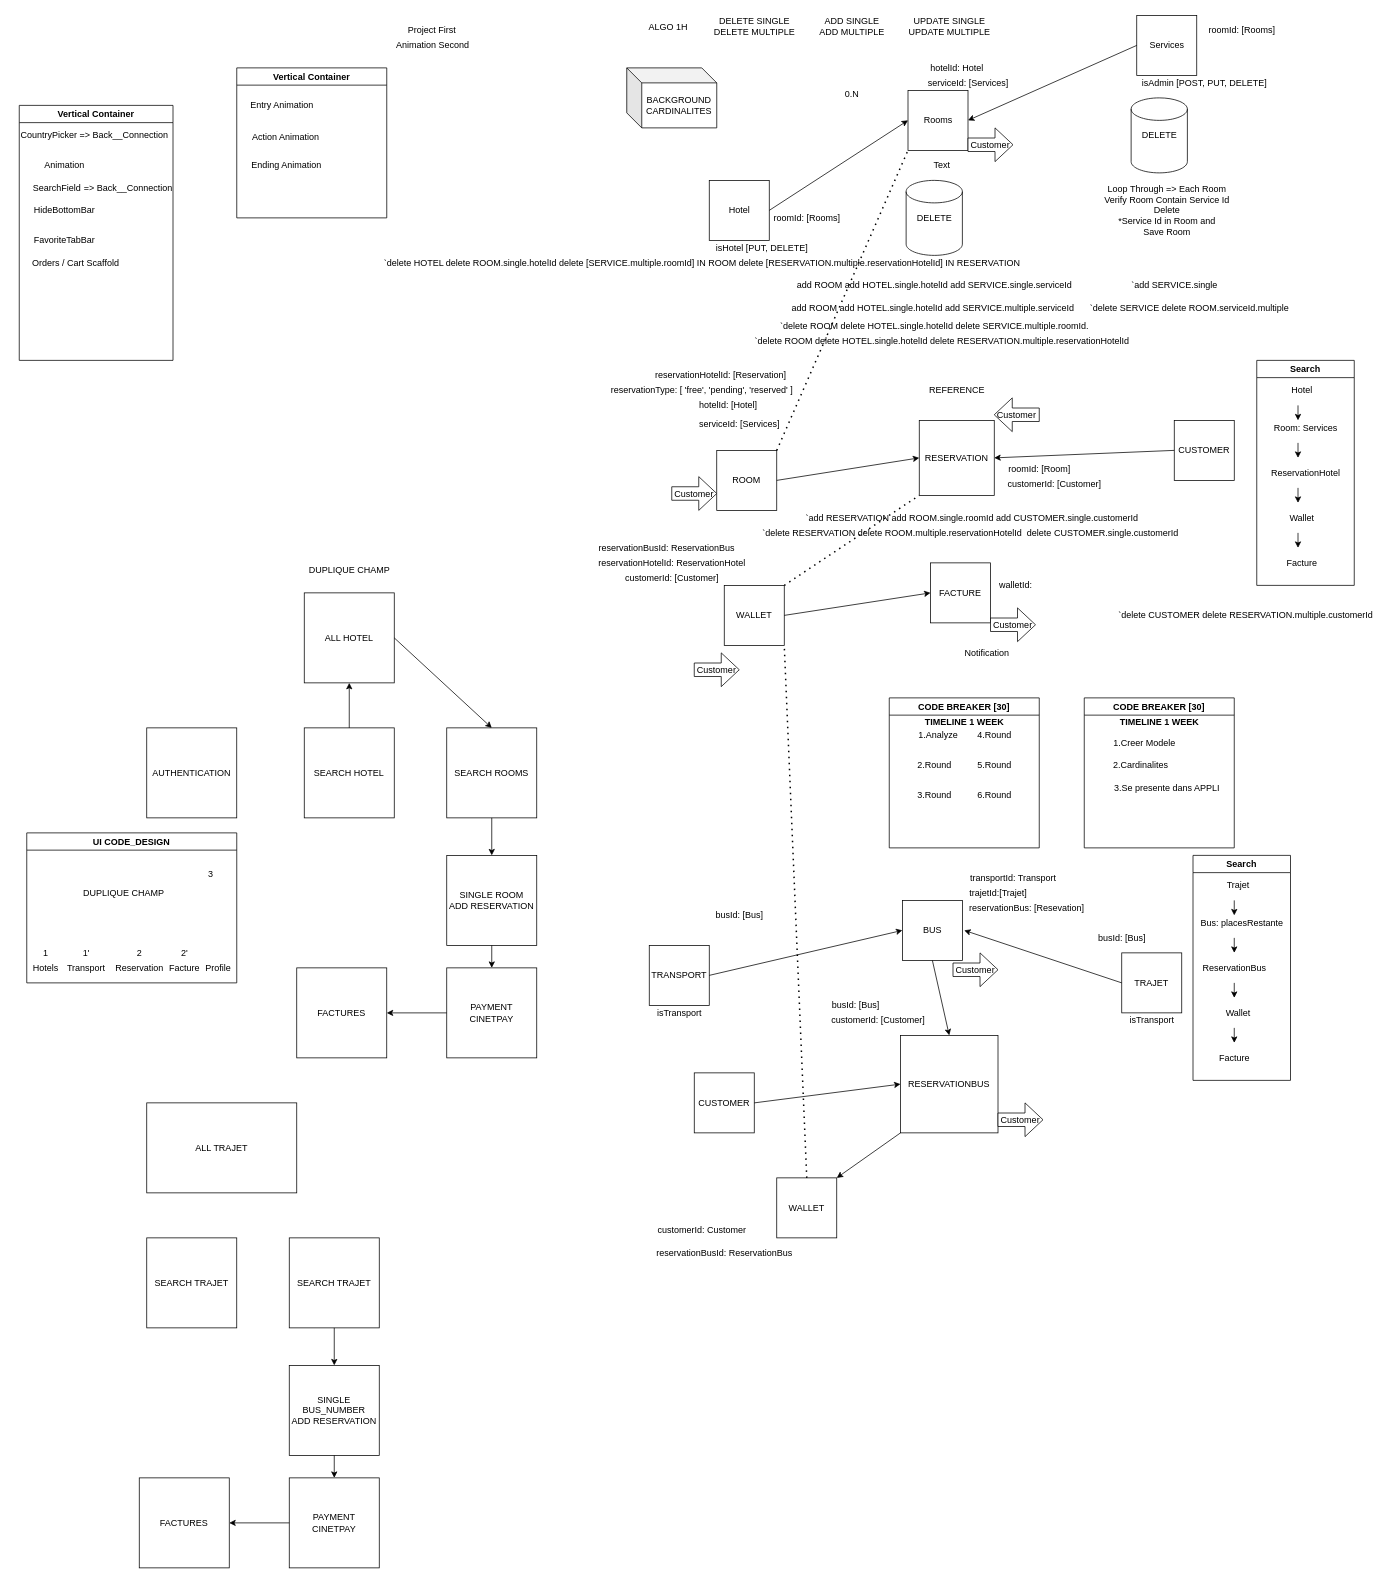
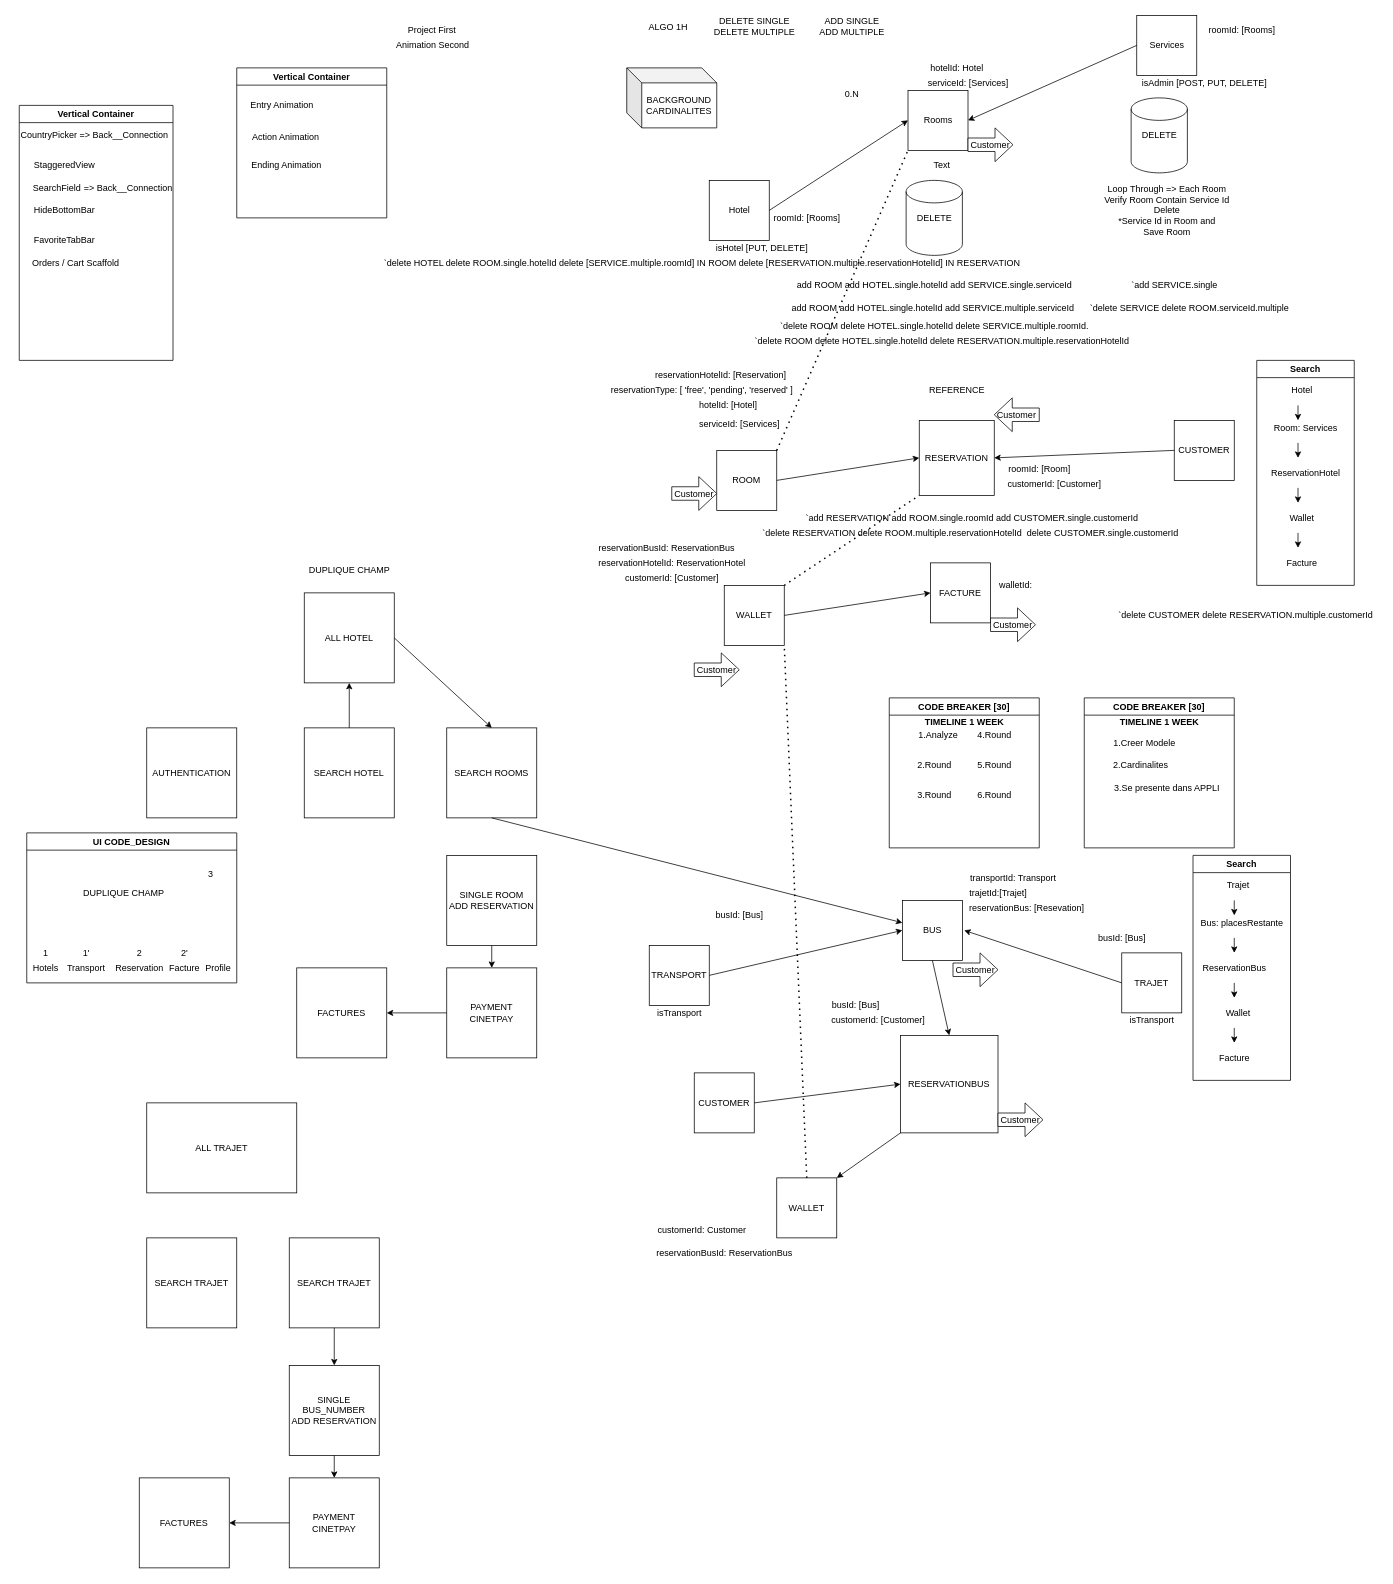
(949, 27) -> none
(65, 165) -> (65, 165)
(987, 653) -> none
(492, 834) -> (694, 870)
